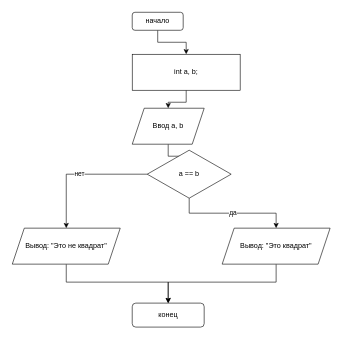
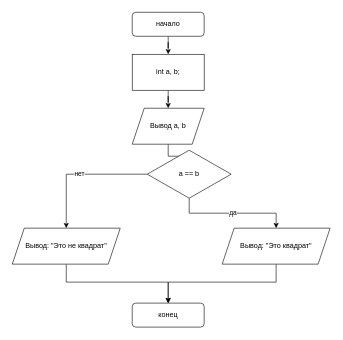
(158, 21) -> (168, 24)
(186, 72) -> (168, 72)
(168, 126) -> (168, 126)
